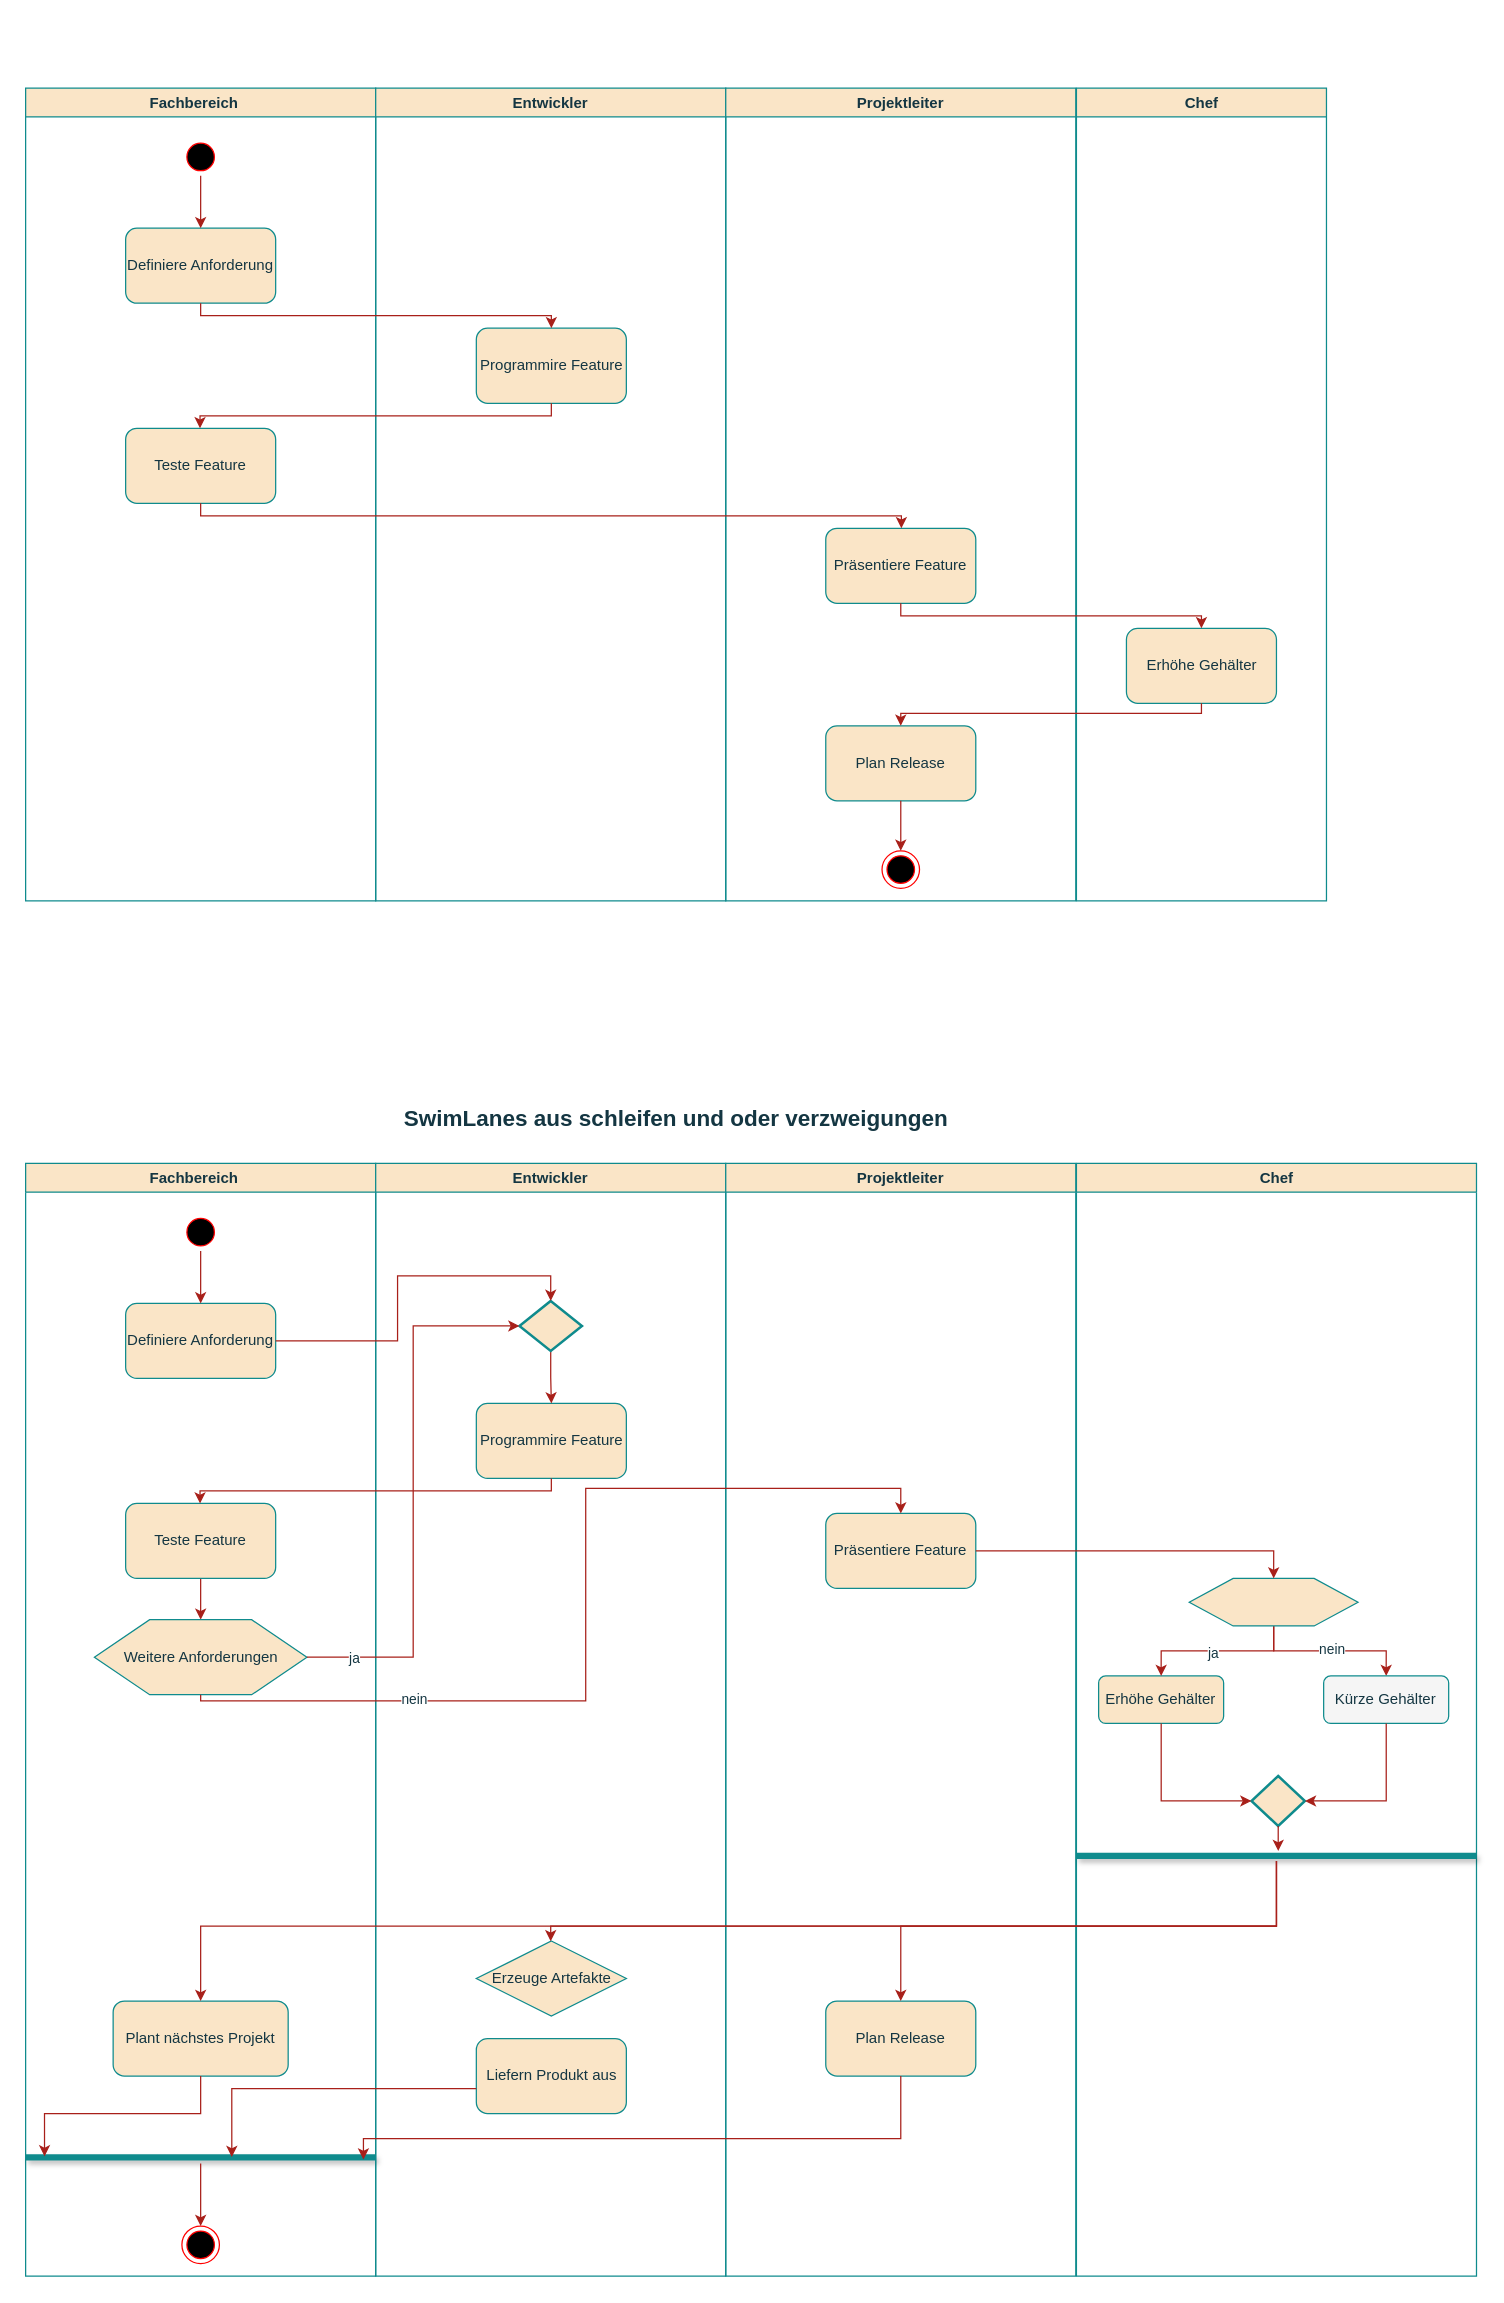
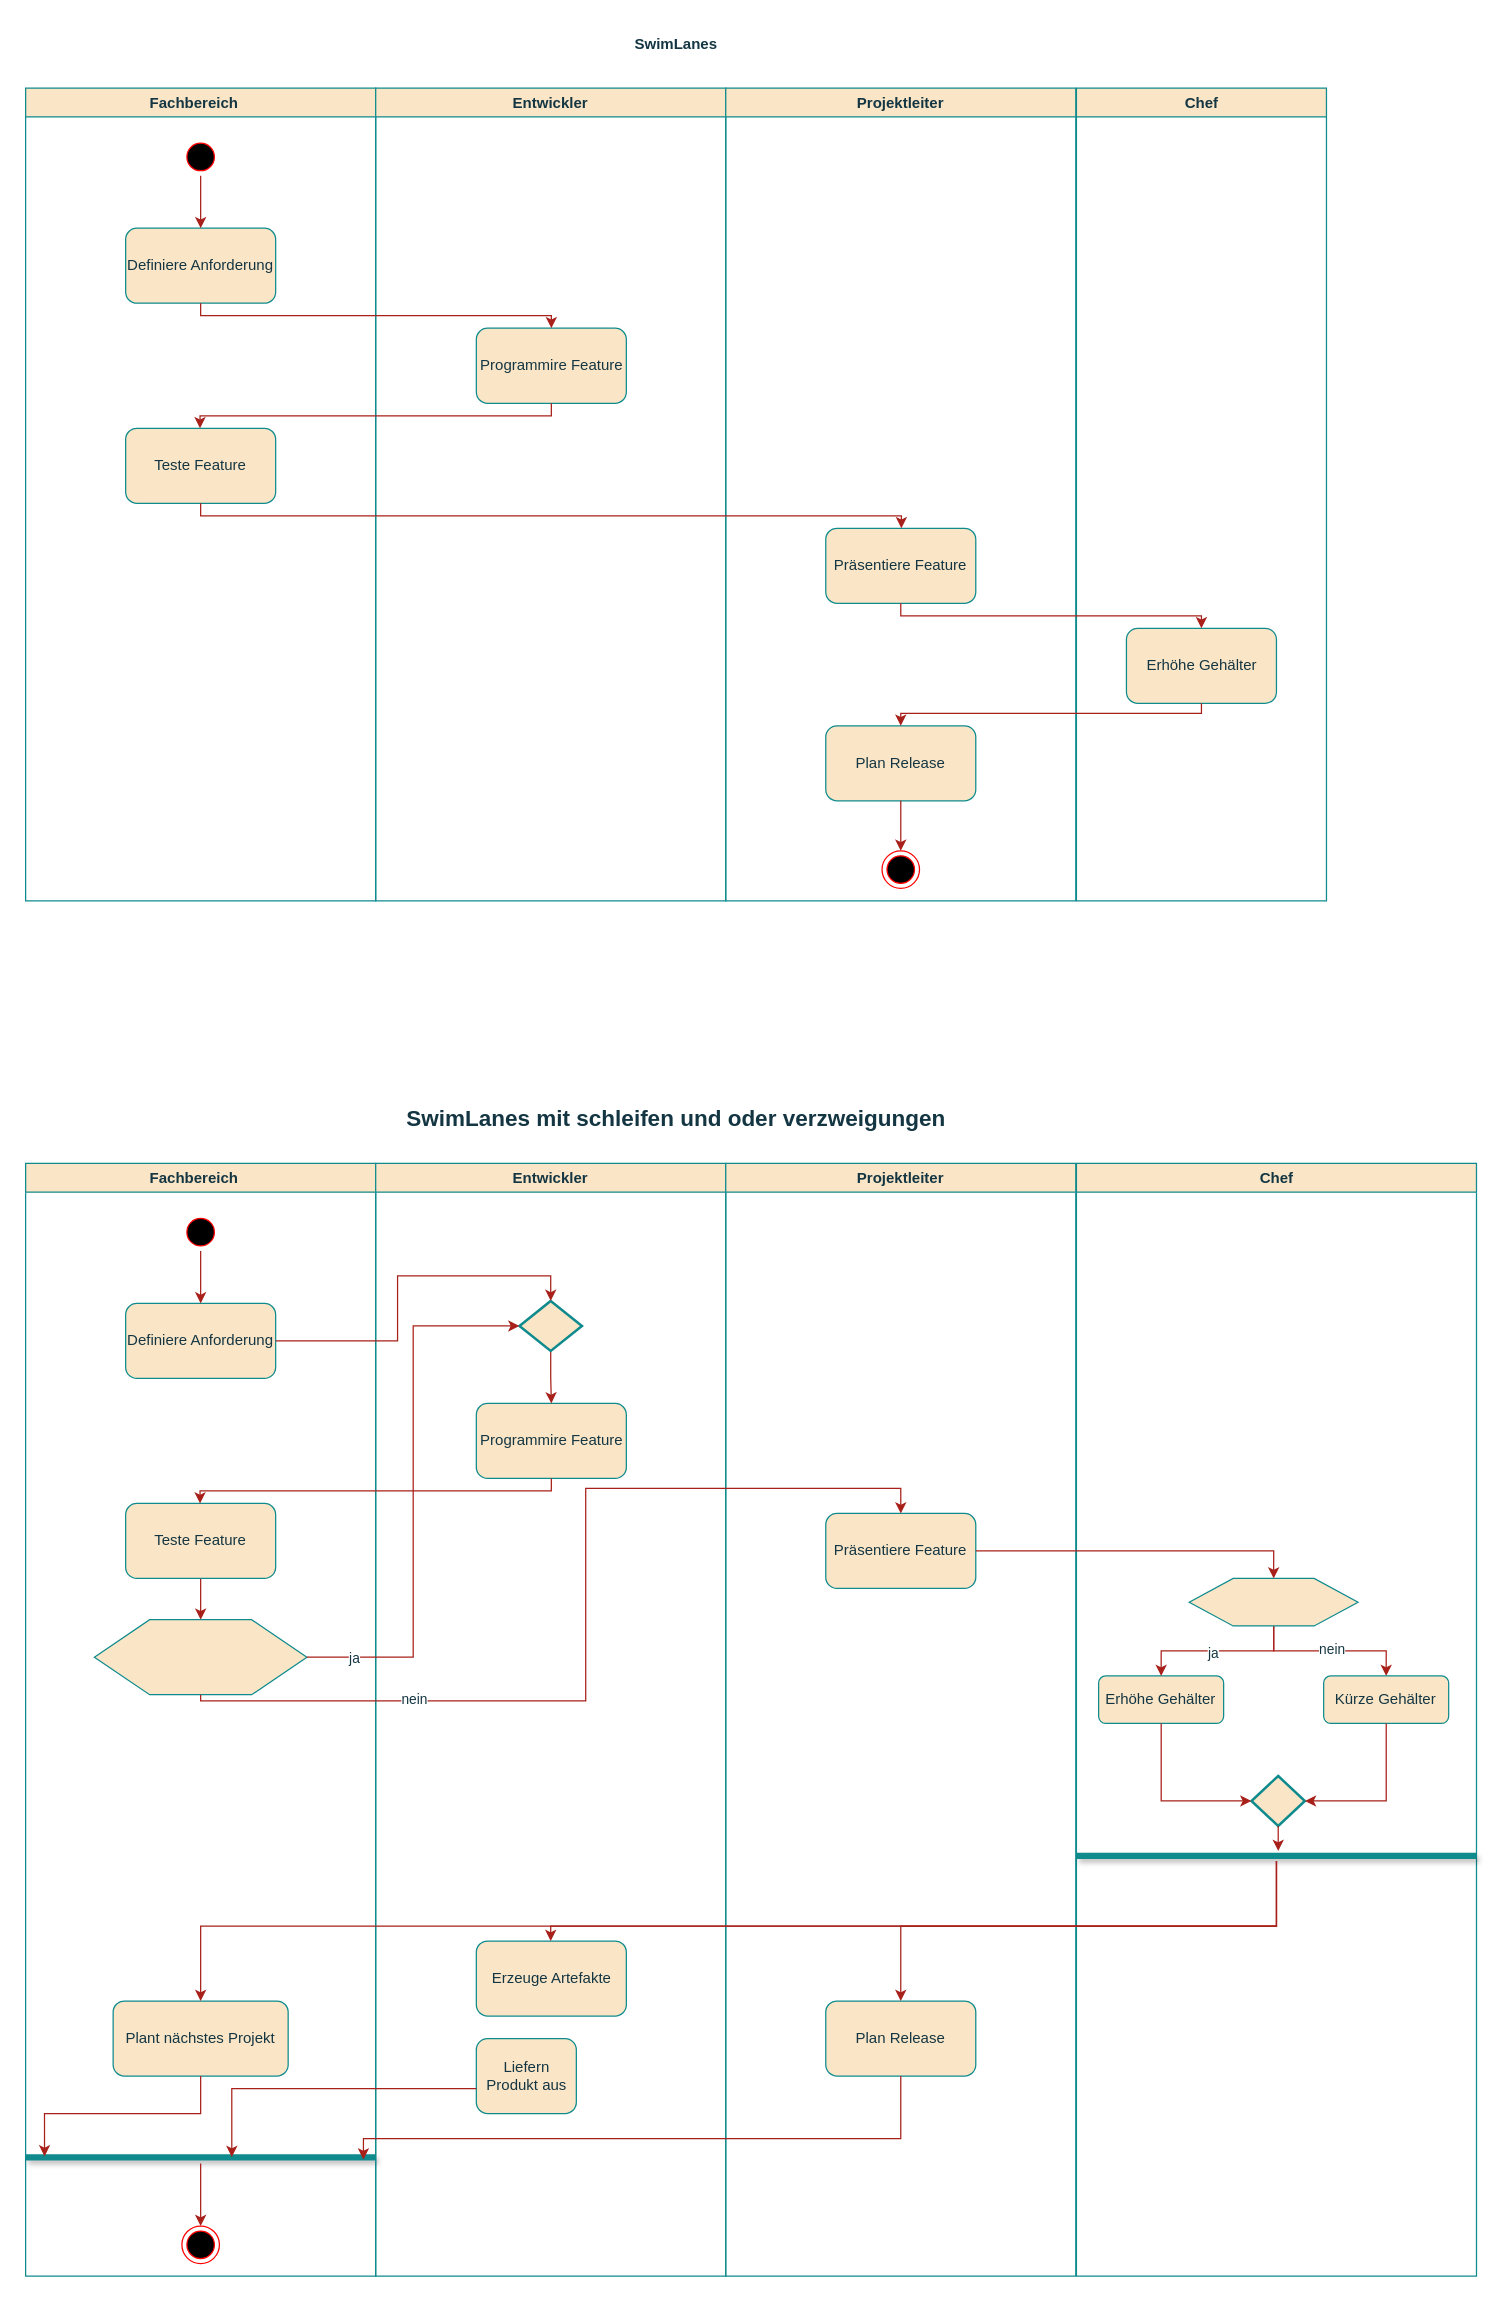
none -> (676, 44)
(676, 1119) -> (676, 1119)
(201, 1657) -> none
(1386, 1699) -> (1386, 1699)
(551, 1978) -> (551, 1978)
(551, 2076) -> (526, 2076)
